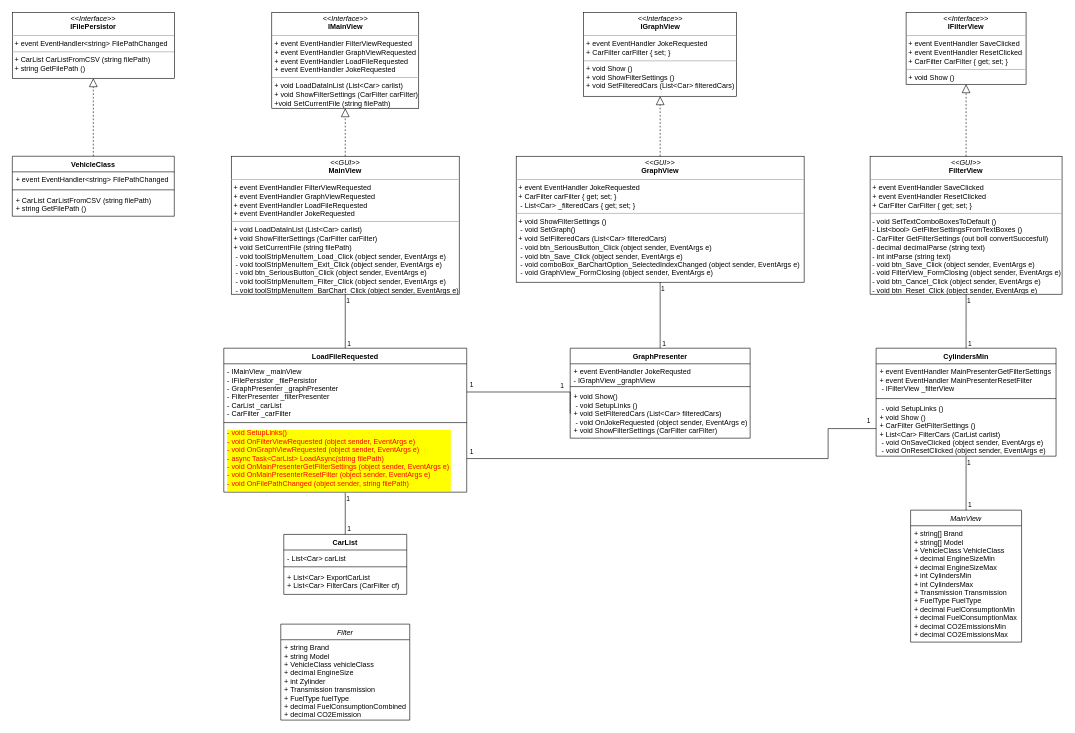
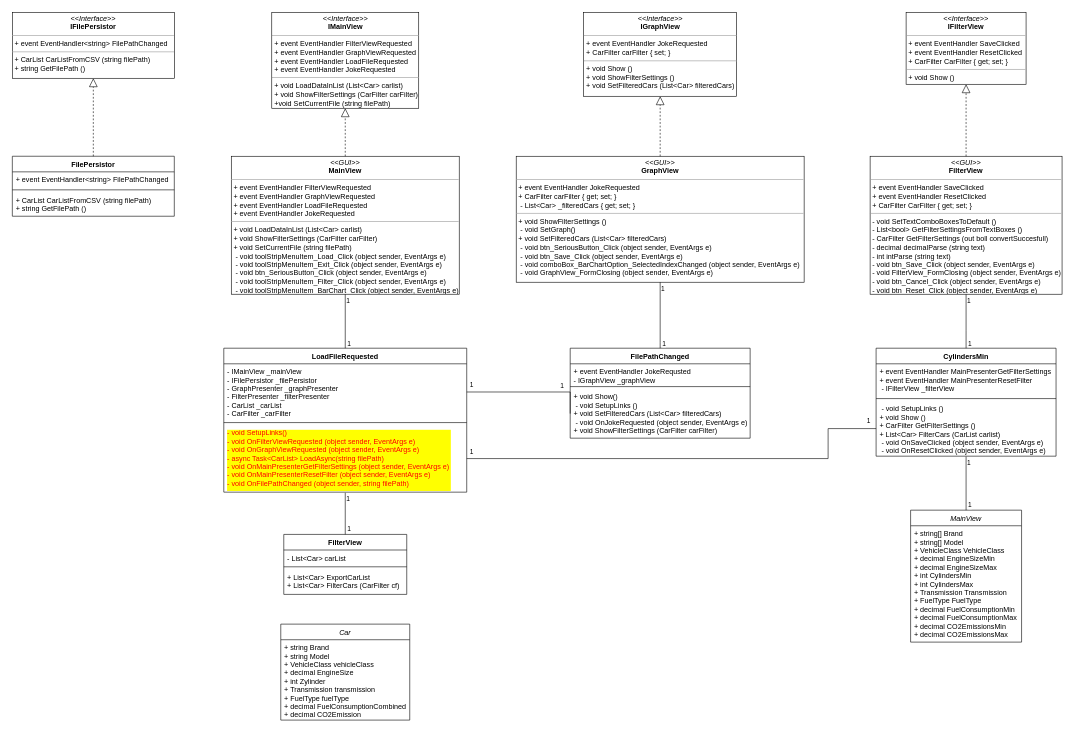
(93, 164) -> (93, 164)
(660, 356) -> (660, 356)
(345, 543) -> (345, 543)
(345, 632) -> (345, 632)
